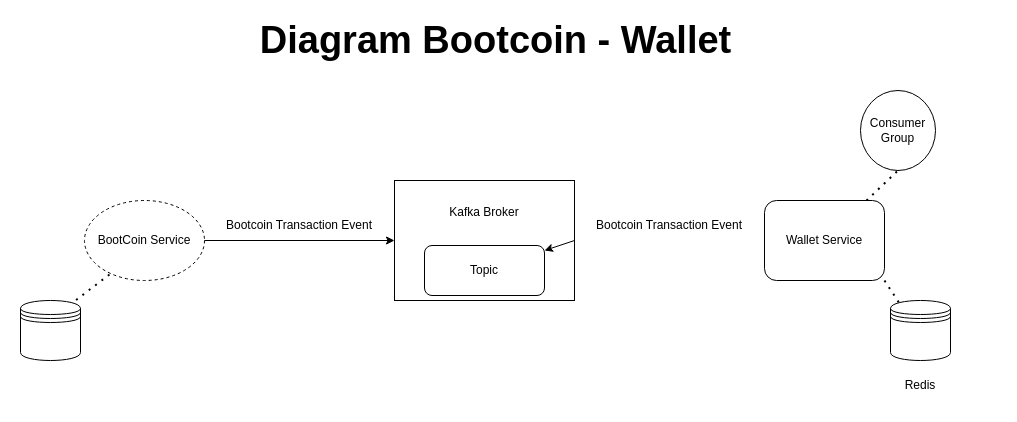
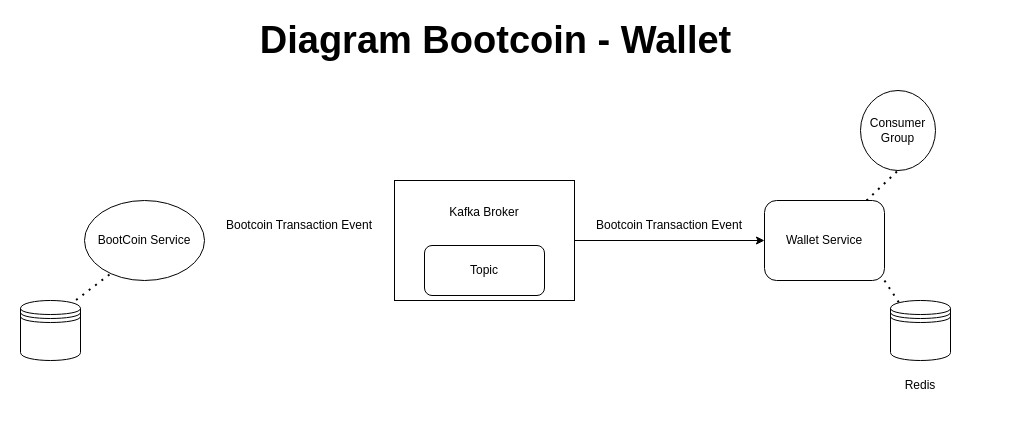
(145, 241) -> (145, 241)
(296, 241) -> none
(563, 244) -> (666, 241)
